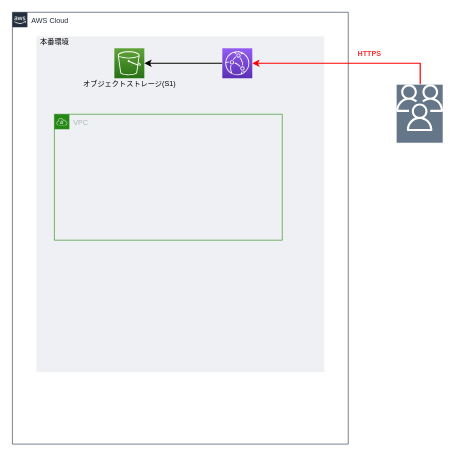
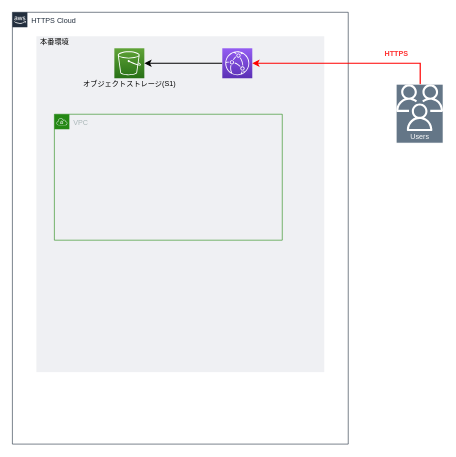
(48, 21) -> (52, 21)
(369, 54) -> (396, 54)
none -> (420, 137)
